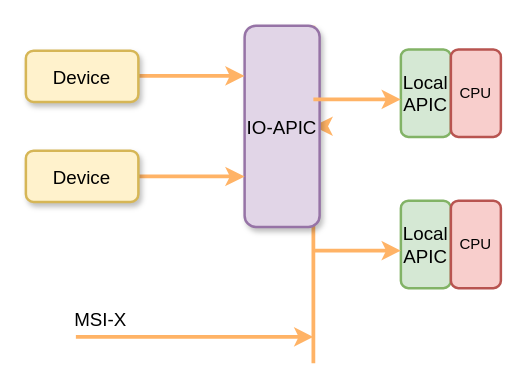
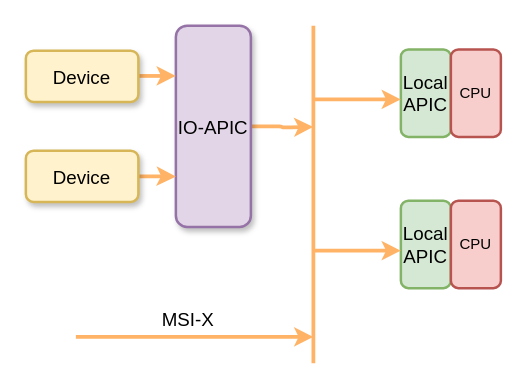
(282, 126) -> (213, 126)
(101, 319) -> (188, 319)
